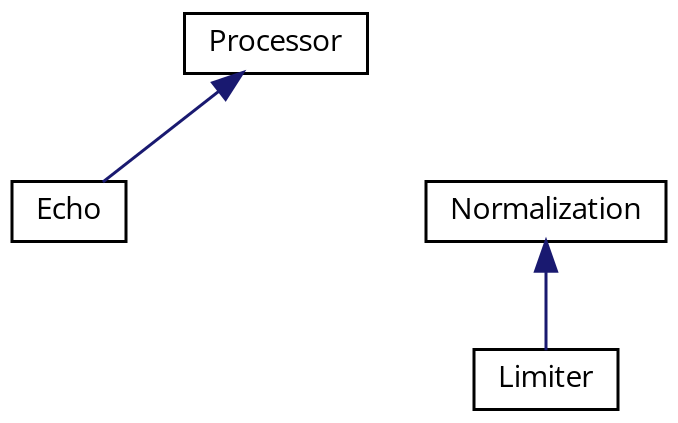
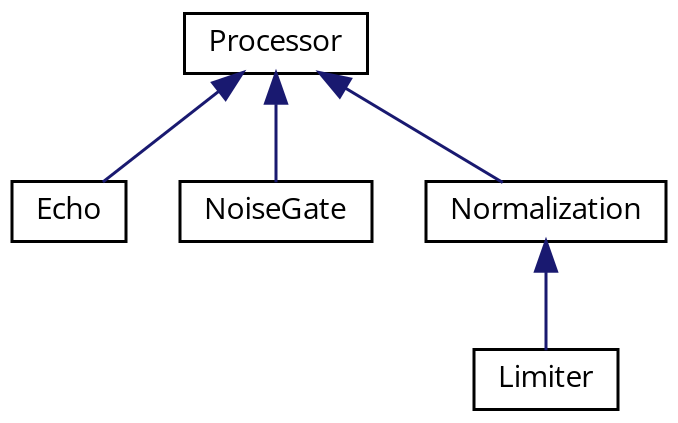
none -> (424, 135)
none -> (276, 212)
